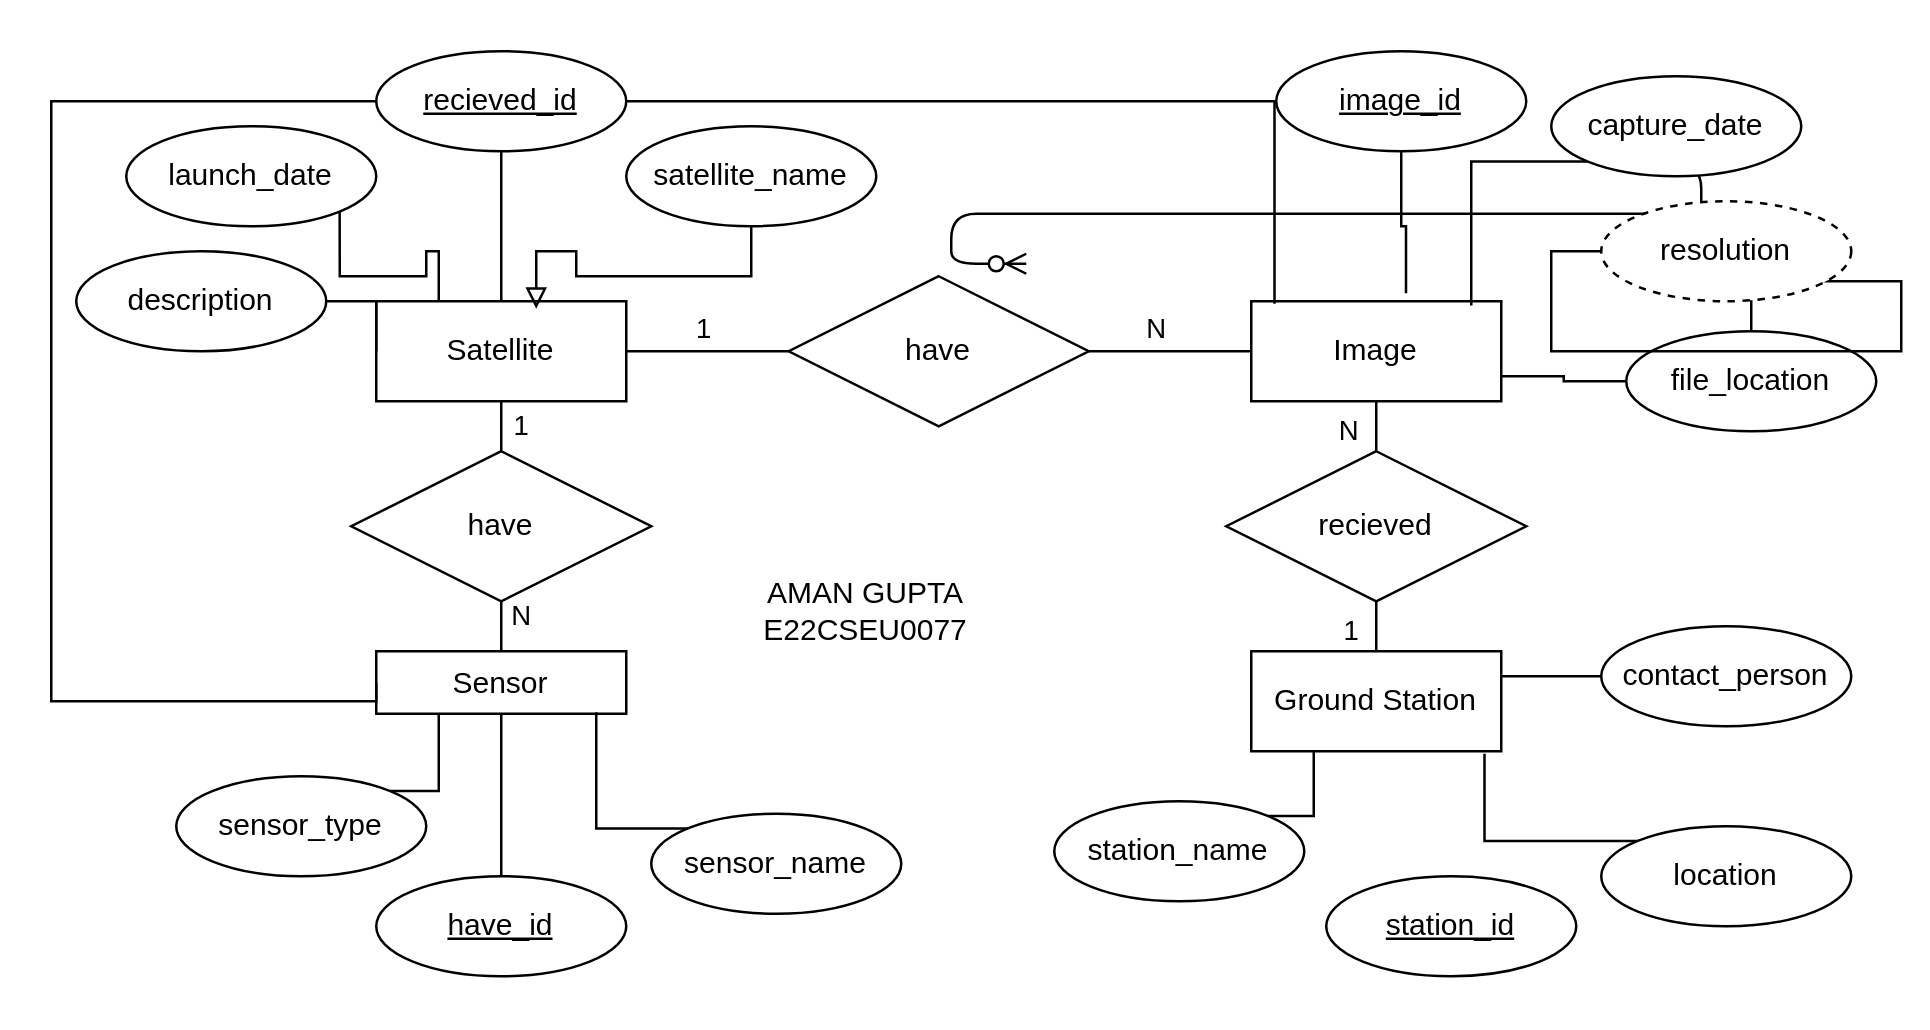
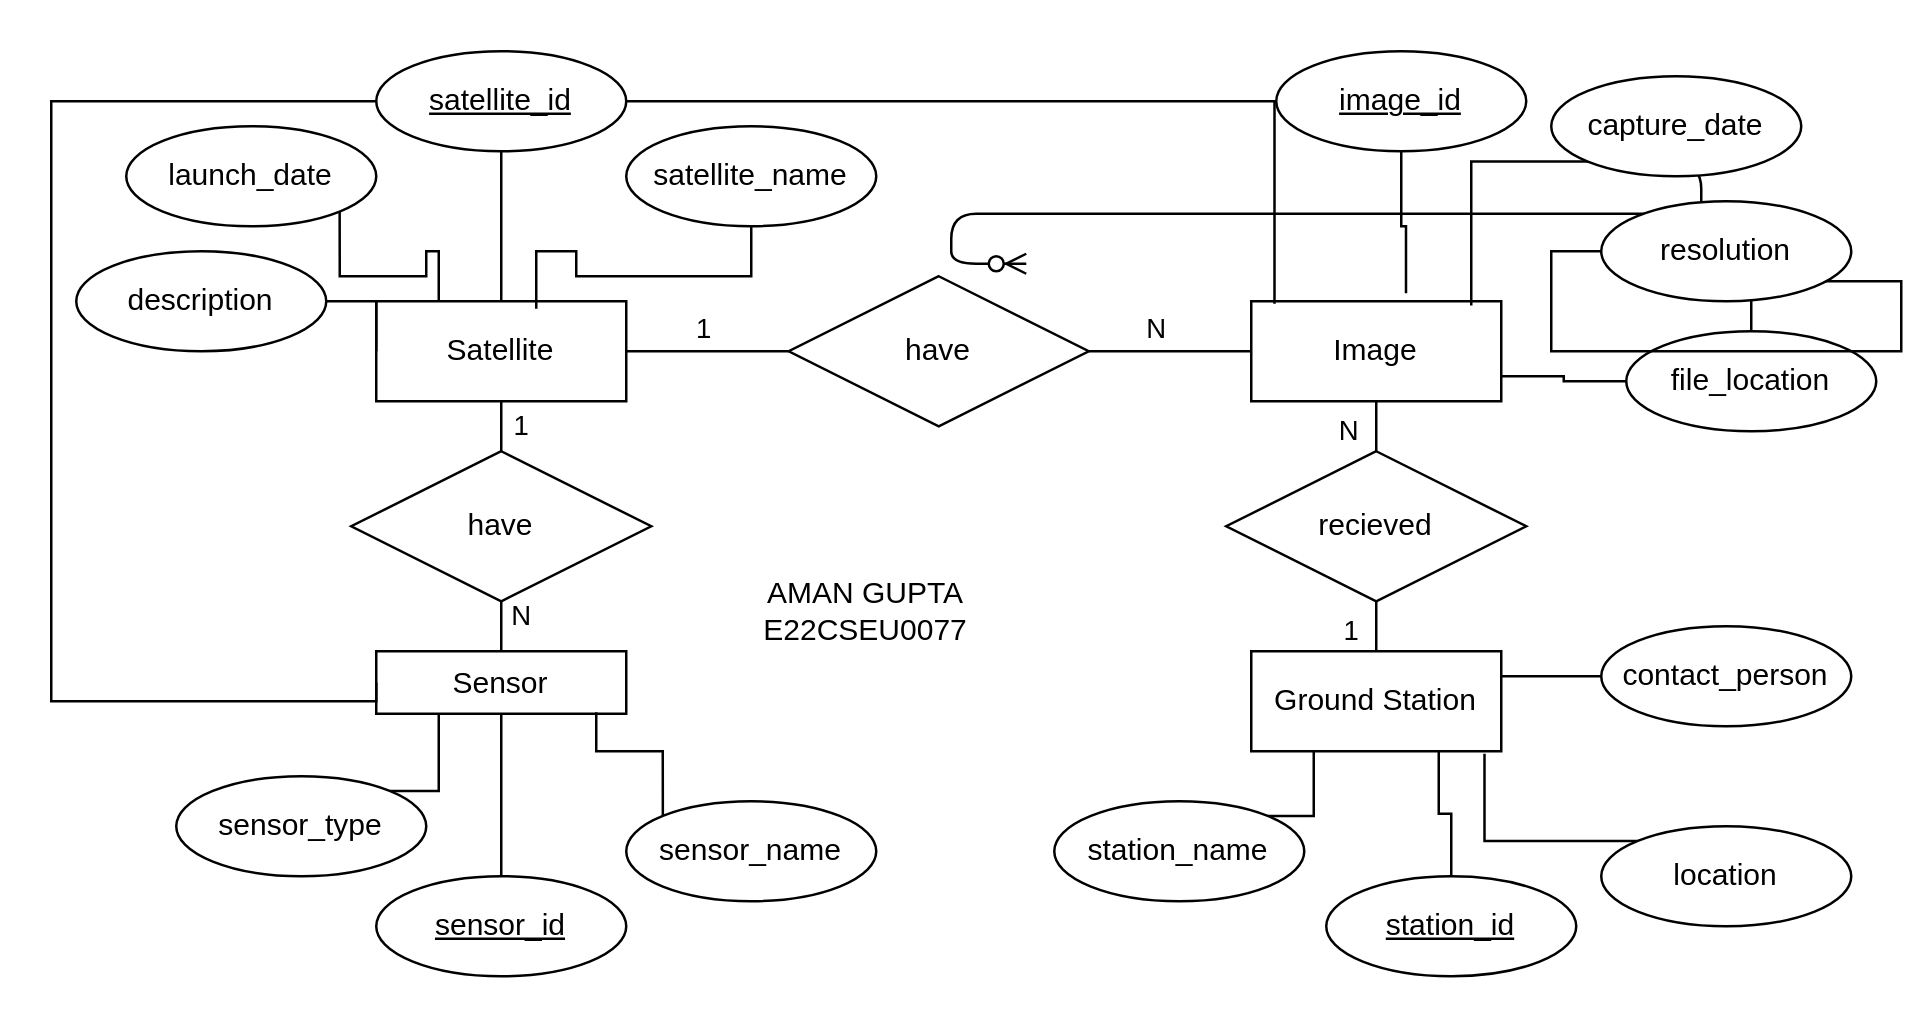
(501, 101) -> (501, 101)
(1726, 251) -> (1726, 251)
(536, 286) -> (536, 297)
none -> (1445, 814)
(776, 864) -> (751, 851)
(501, 926) -> (501, 926)
